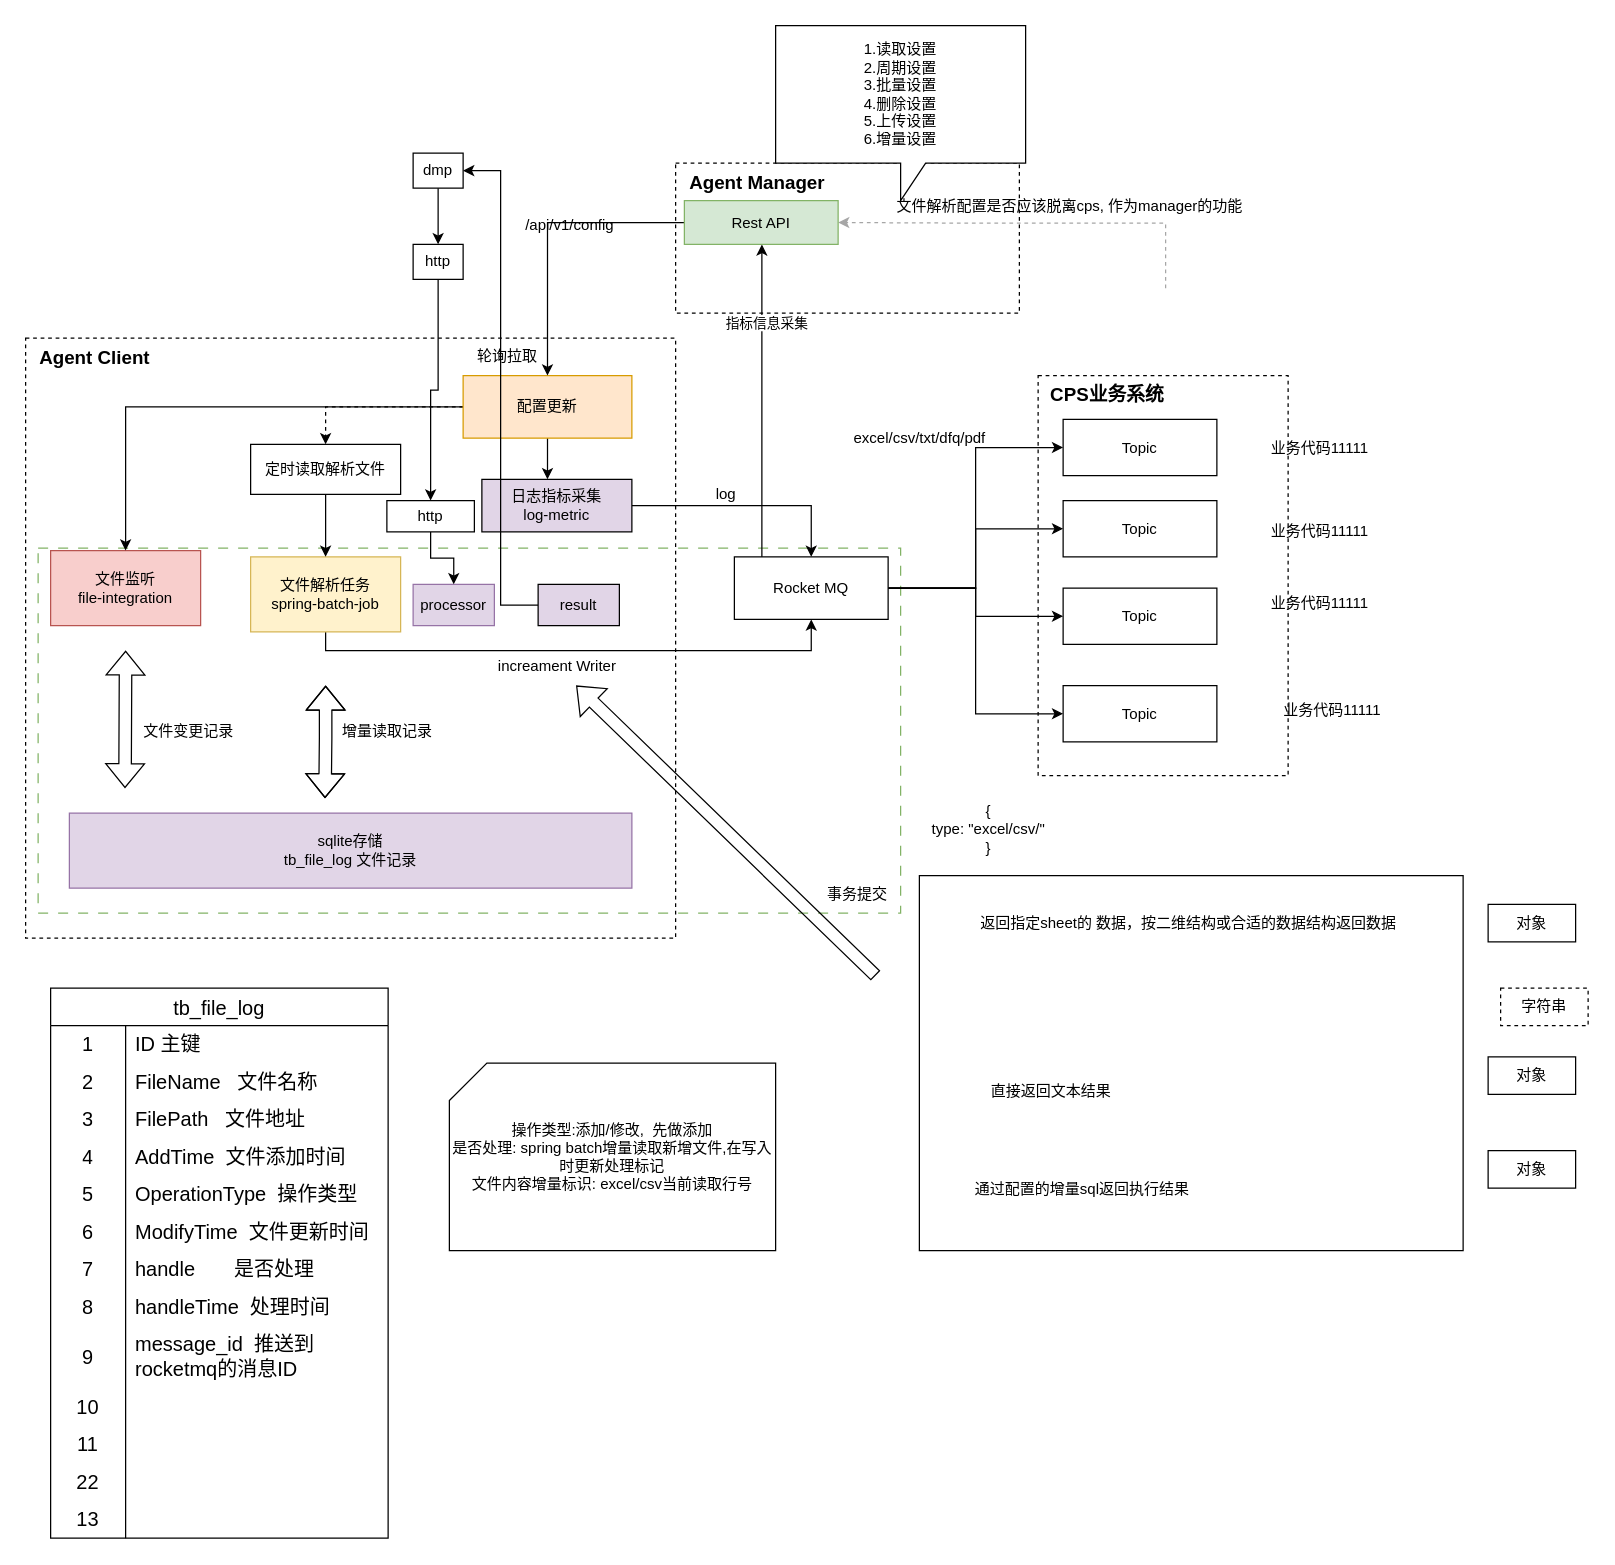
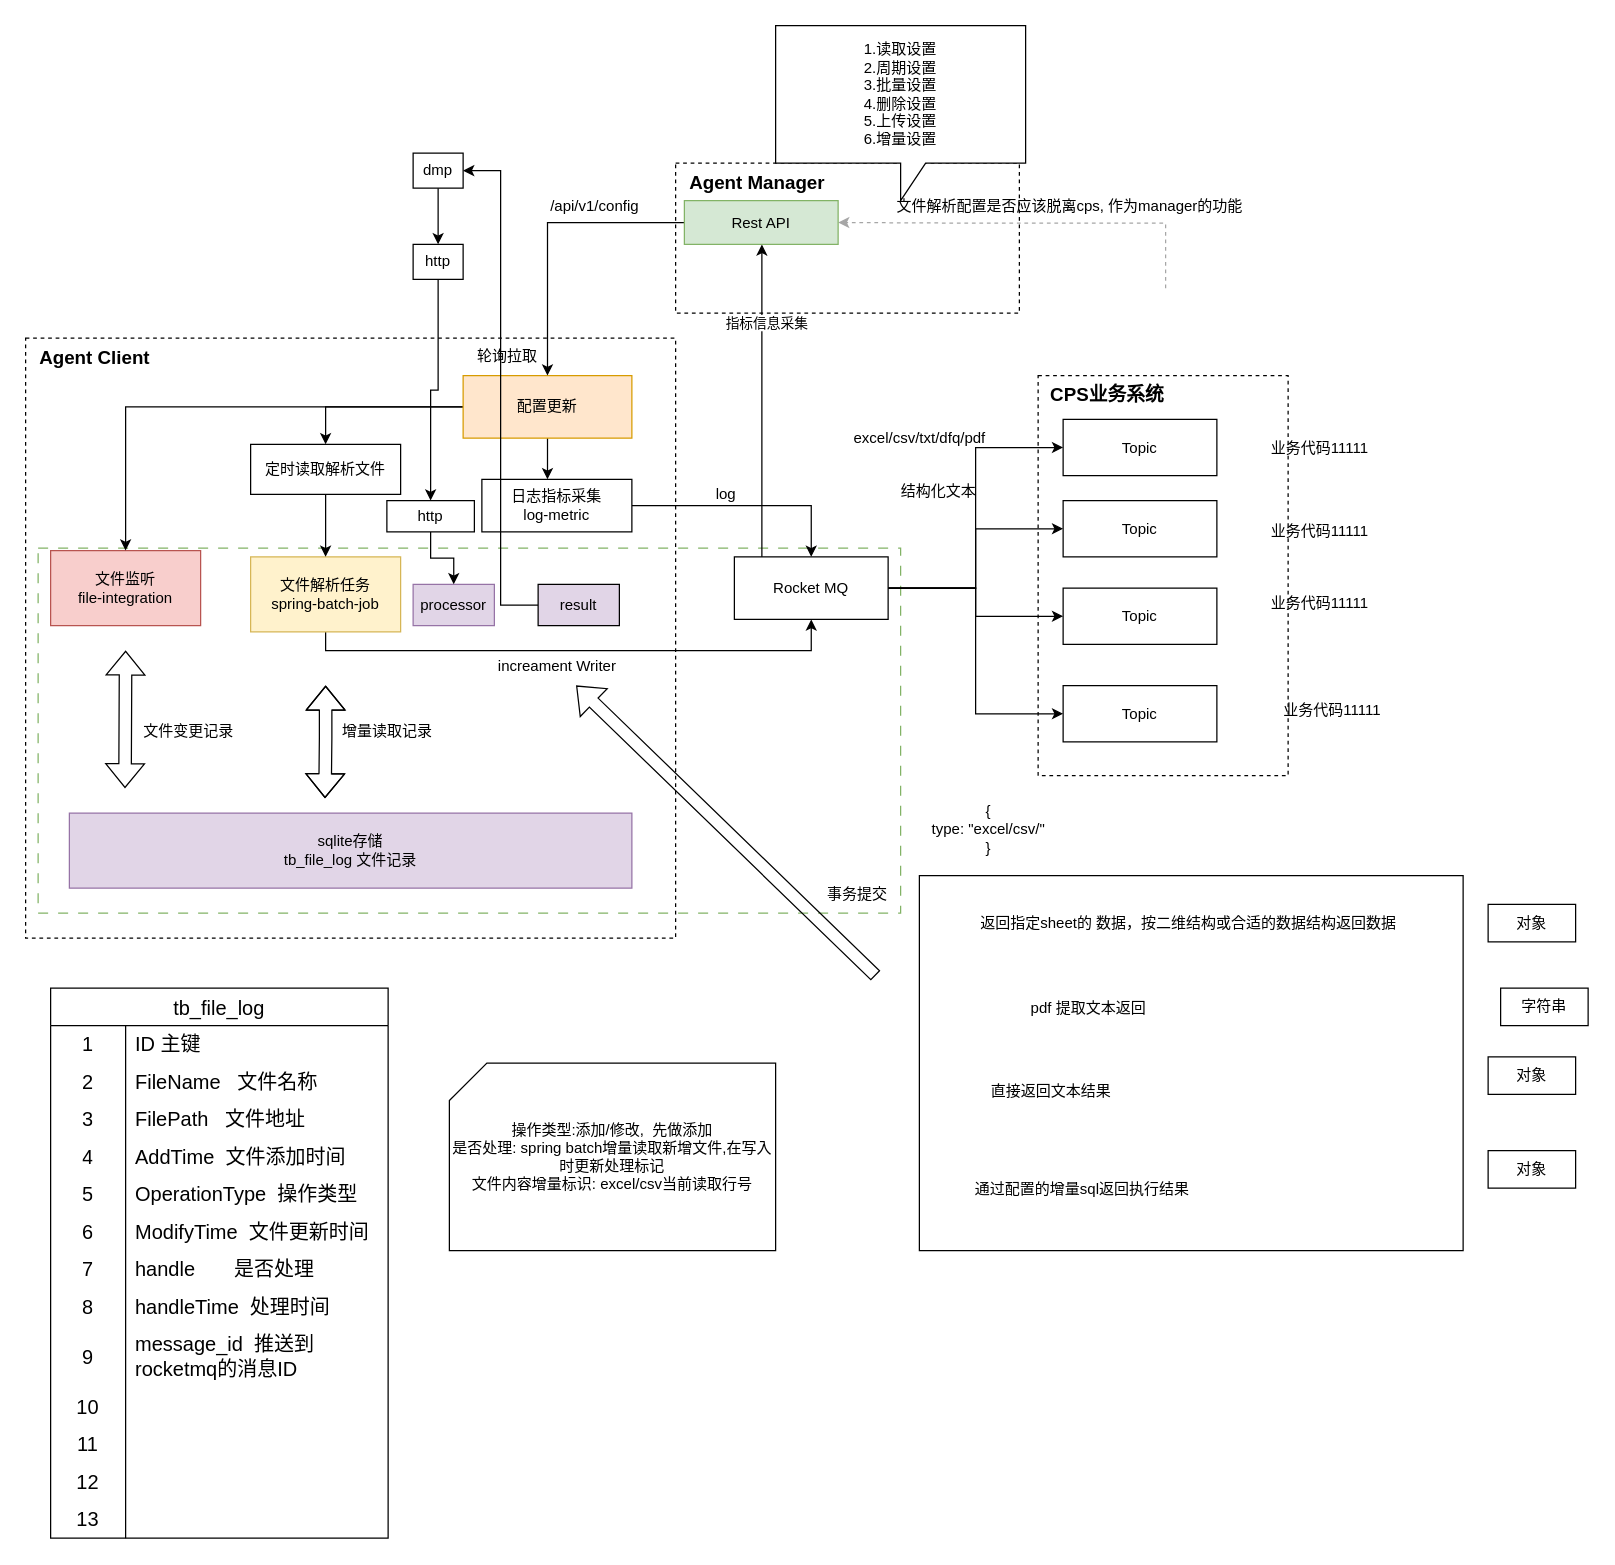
(569, 226) -> (594, 207)
(326, 421) -> (326, 421)
none -> (938, 491)
(557, 506) -> (557, 506)
(1544, 1007) -> (1544, 1007)
none -> (1088, 1008)
(88, 1482) -> (88, 1482)
